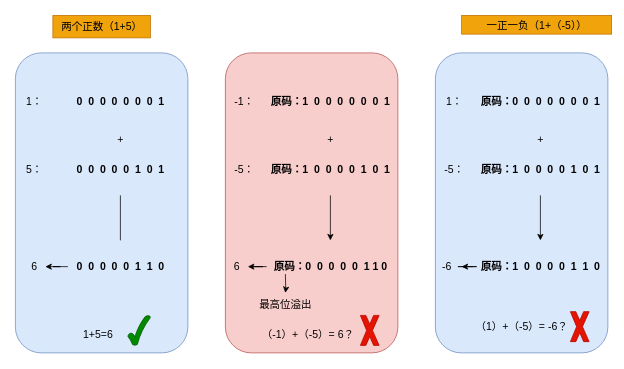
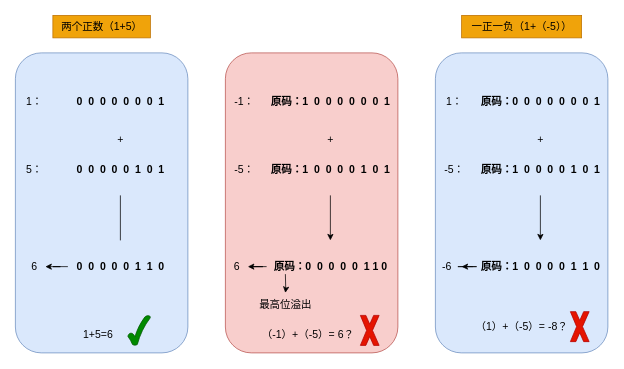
(537, 25) -> (522, 27)
(522, 327) -> (522, 327)
